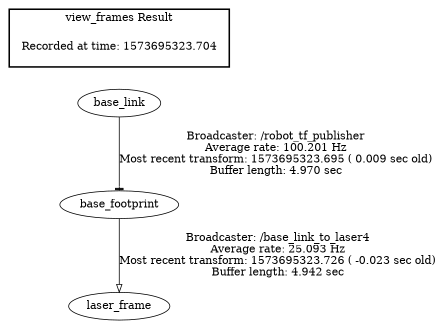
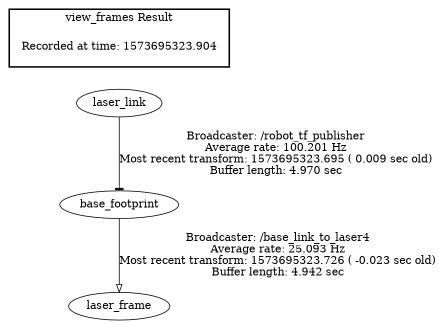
(119, 47) -> (119, 47)
(119, 103) -> (119, 103)
